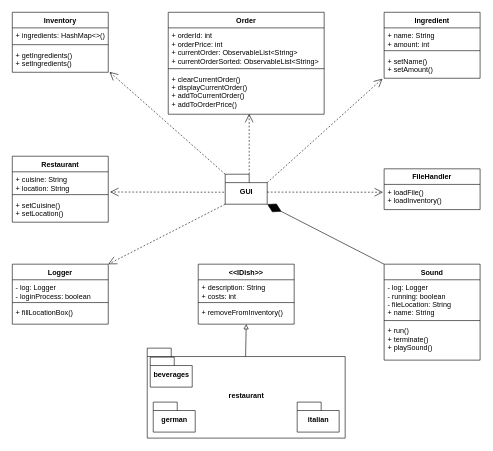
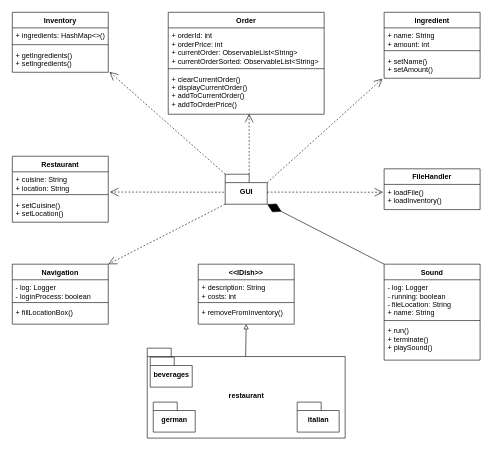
(60, 272) -> (60, 272)
